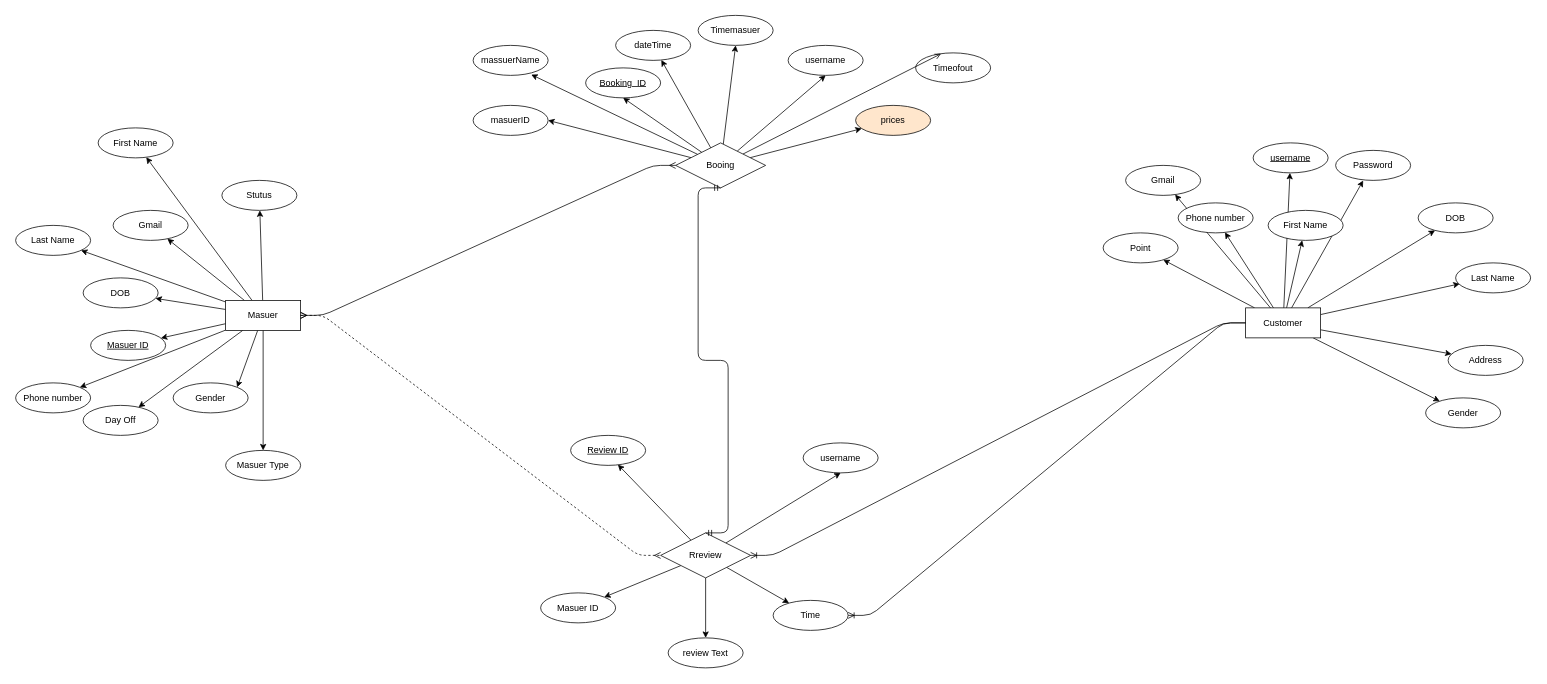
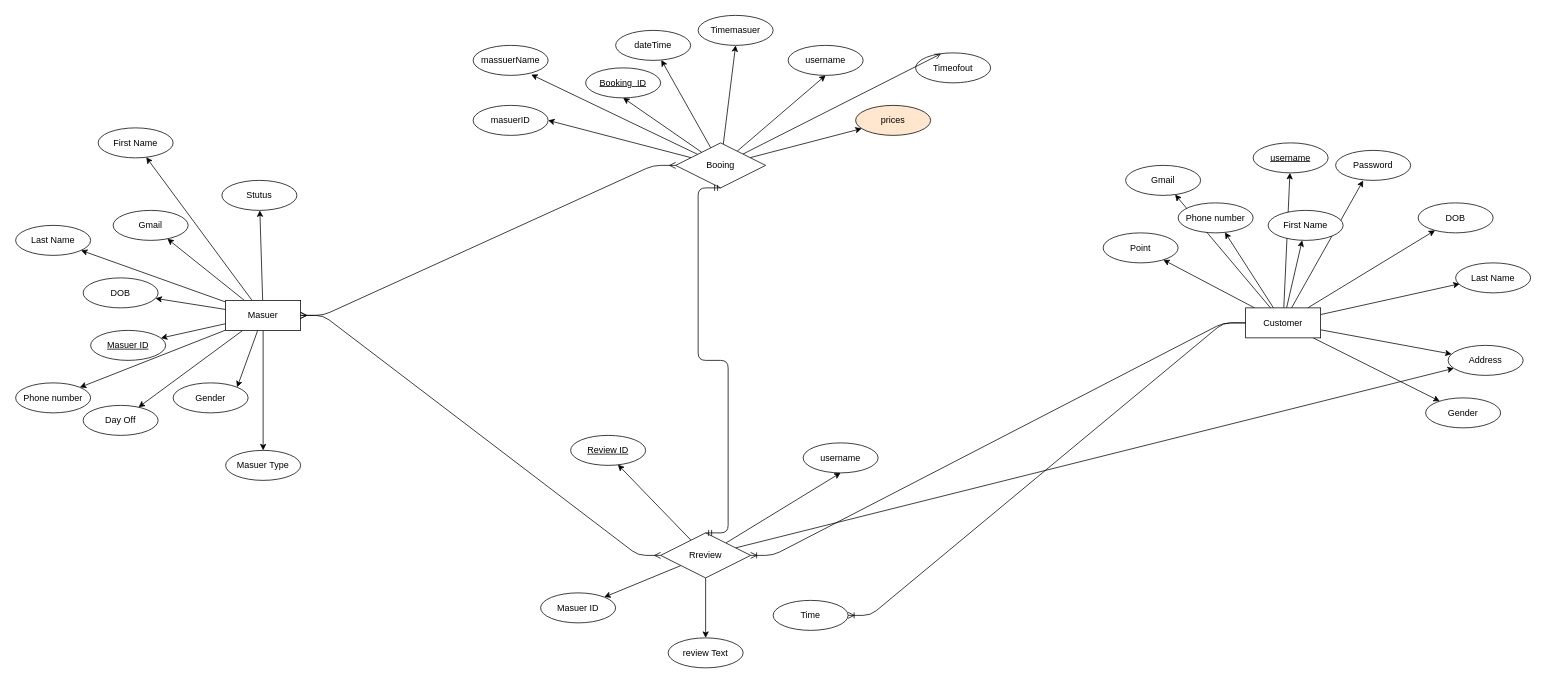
(486, 440) -> (486, 440)
(755, 584) -> (1248, 420)
